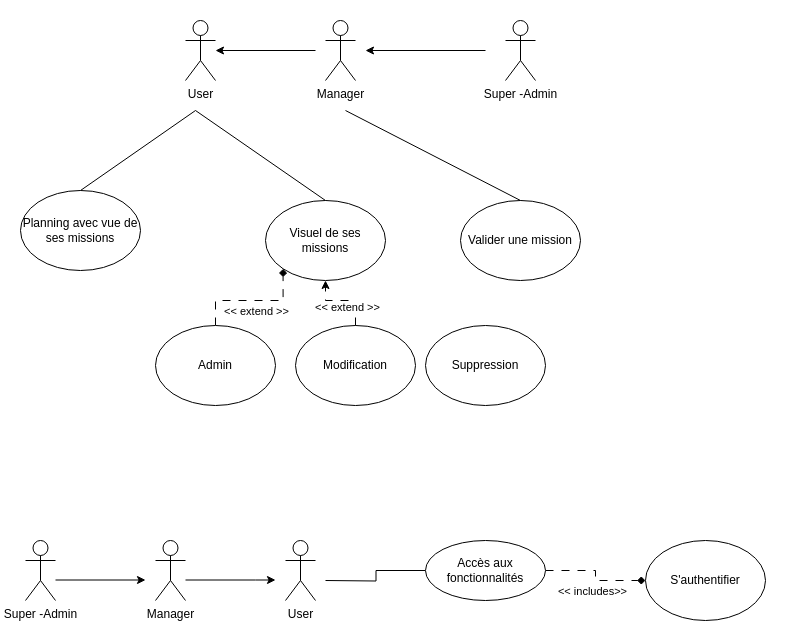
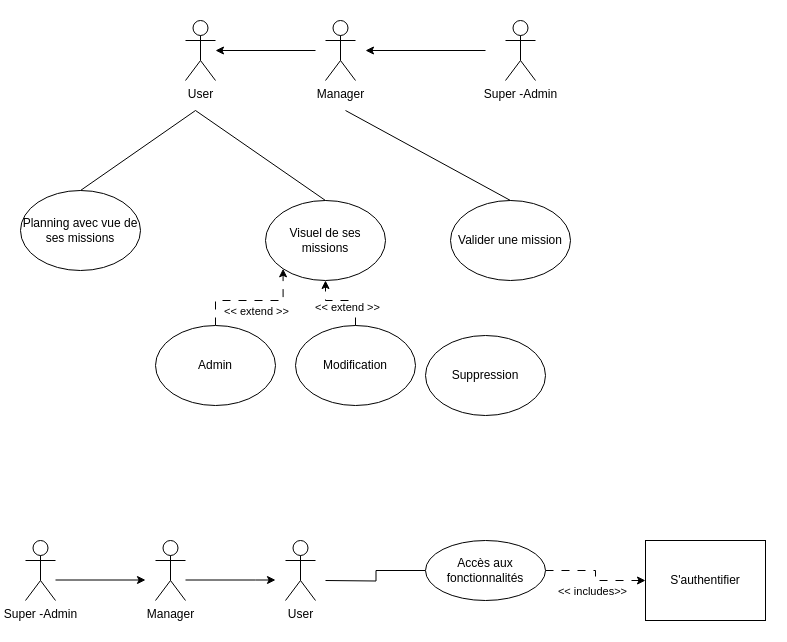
(521, 241) -> (511, 241)
(283, 277) -> (283, 277)
(486, 366) -> (486, 376)
(637, 581) -> (637, 581)
(706, 581) -> (706, 581)
